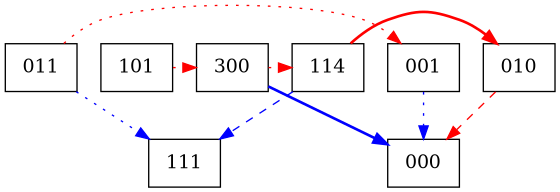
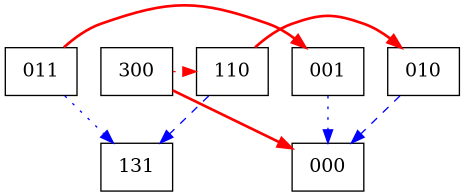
(226, 5) -> (178, 6)
(137, 68) -> none
(328, 68) -> (232, 72)
(476, 111) -> (381, 115)
(322, 112) -> (226, 116)
(185, 163) -> (137, 167)
